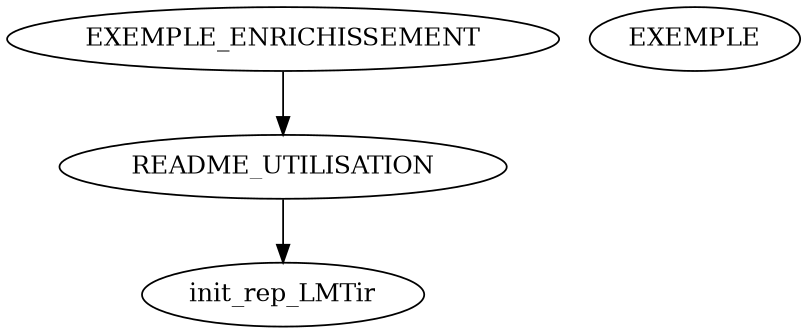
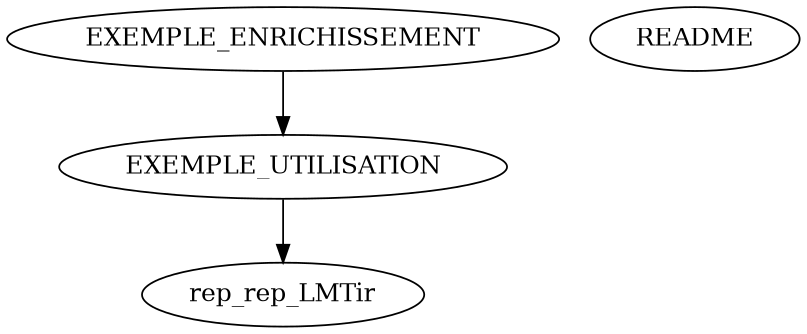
(695, 39) -> (695, 39)
(283, 167) -> (283, 167)
(283, 295) -> (283, 295)
